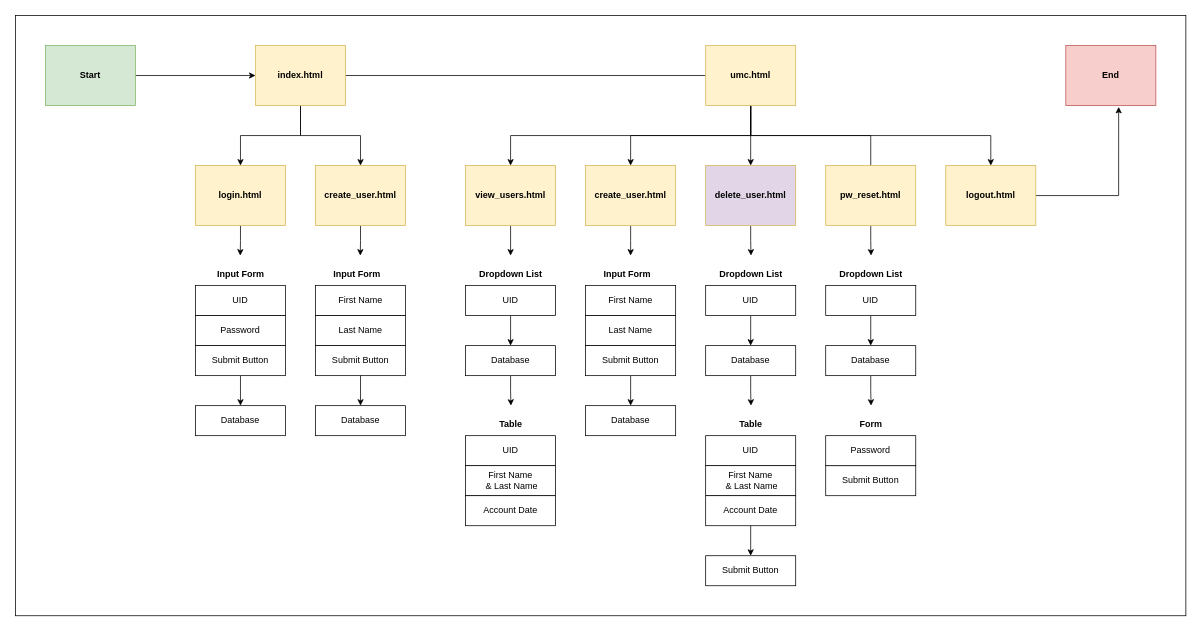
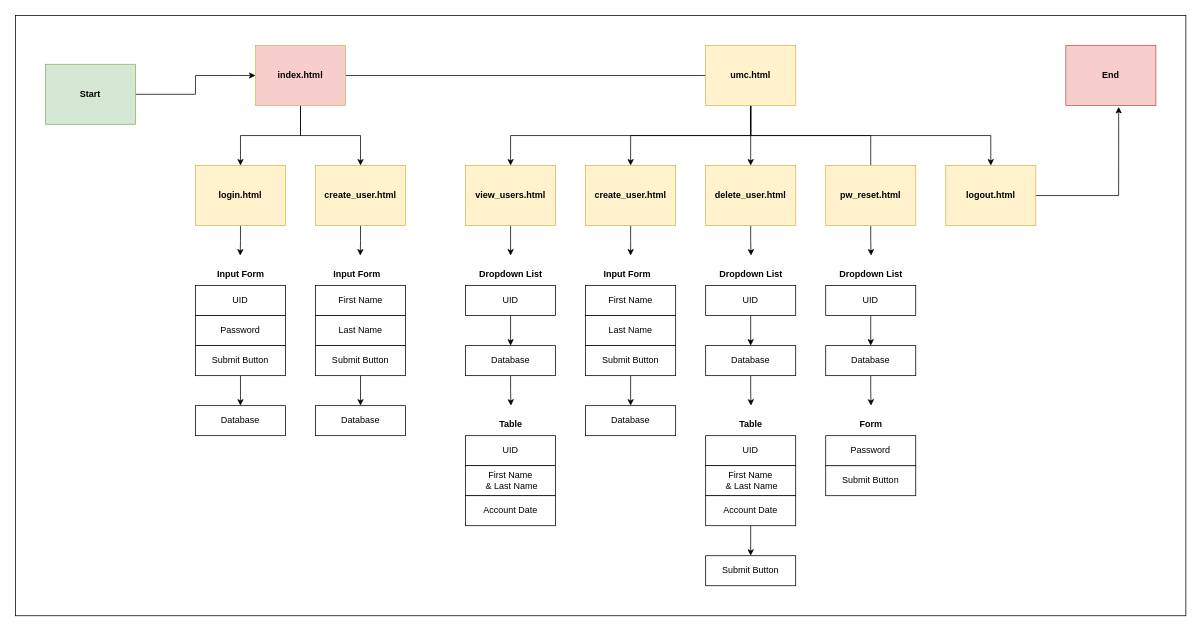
(90, 75) -> (90, 94)
(300, 75) -> (300, 75)
(750, 195) -> (750, 195)
